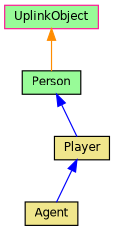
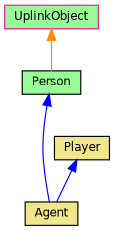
(69, 121) -> (43, 154)
